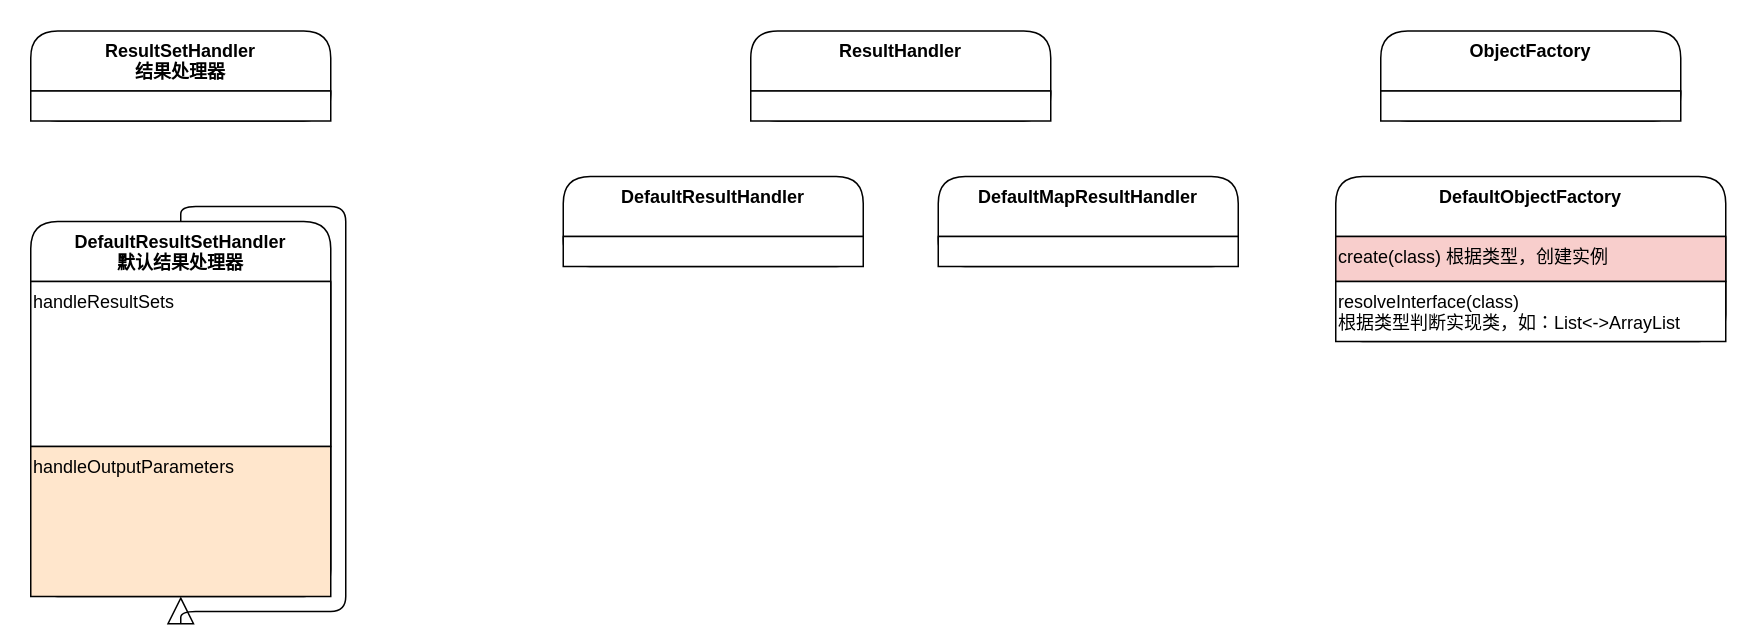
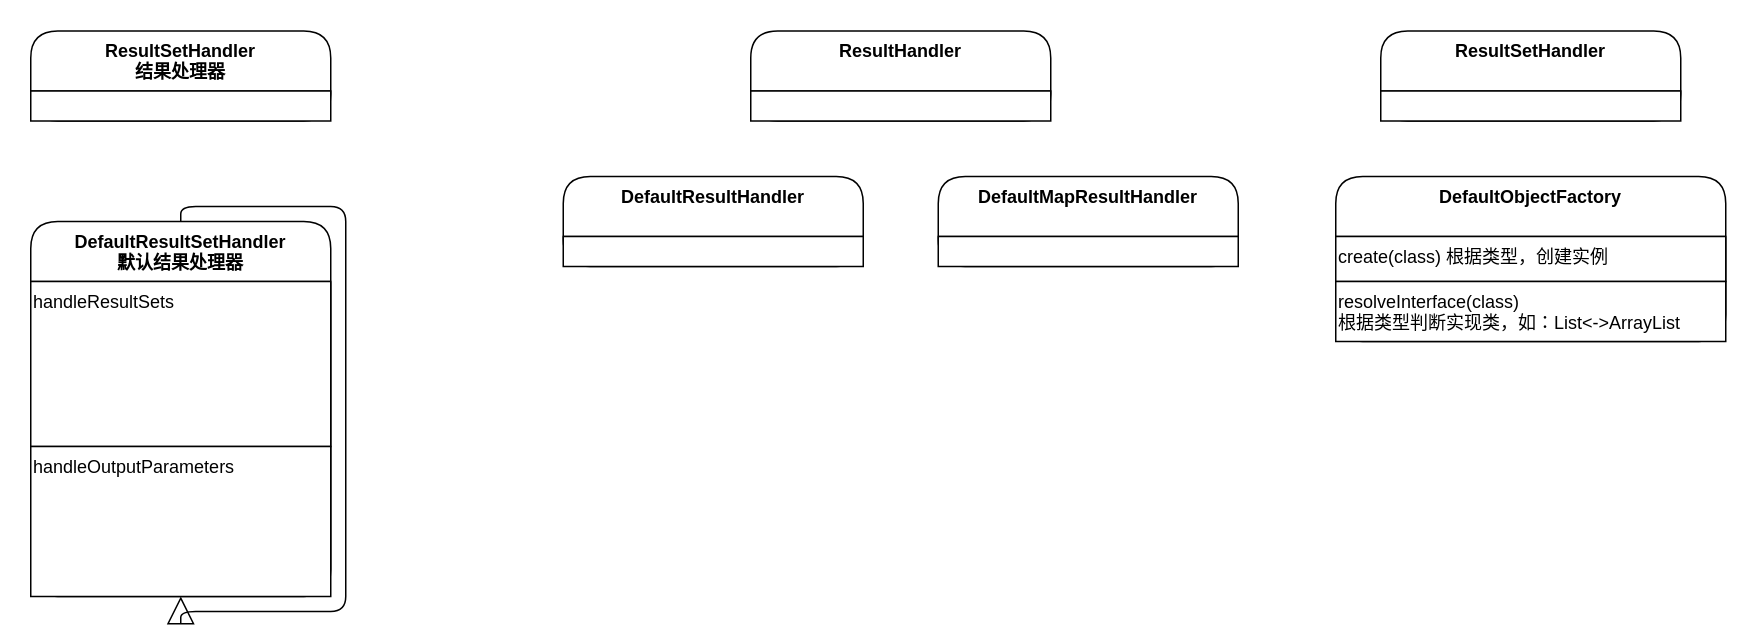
(1530, 51) -> (1530, 51)
(1531, 259) -> (1531, 259)
(181, 521) -> (181, 521)
